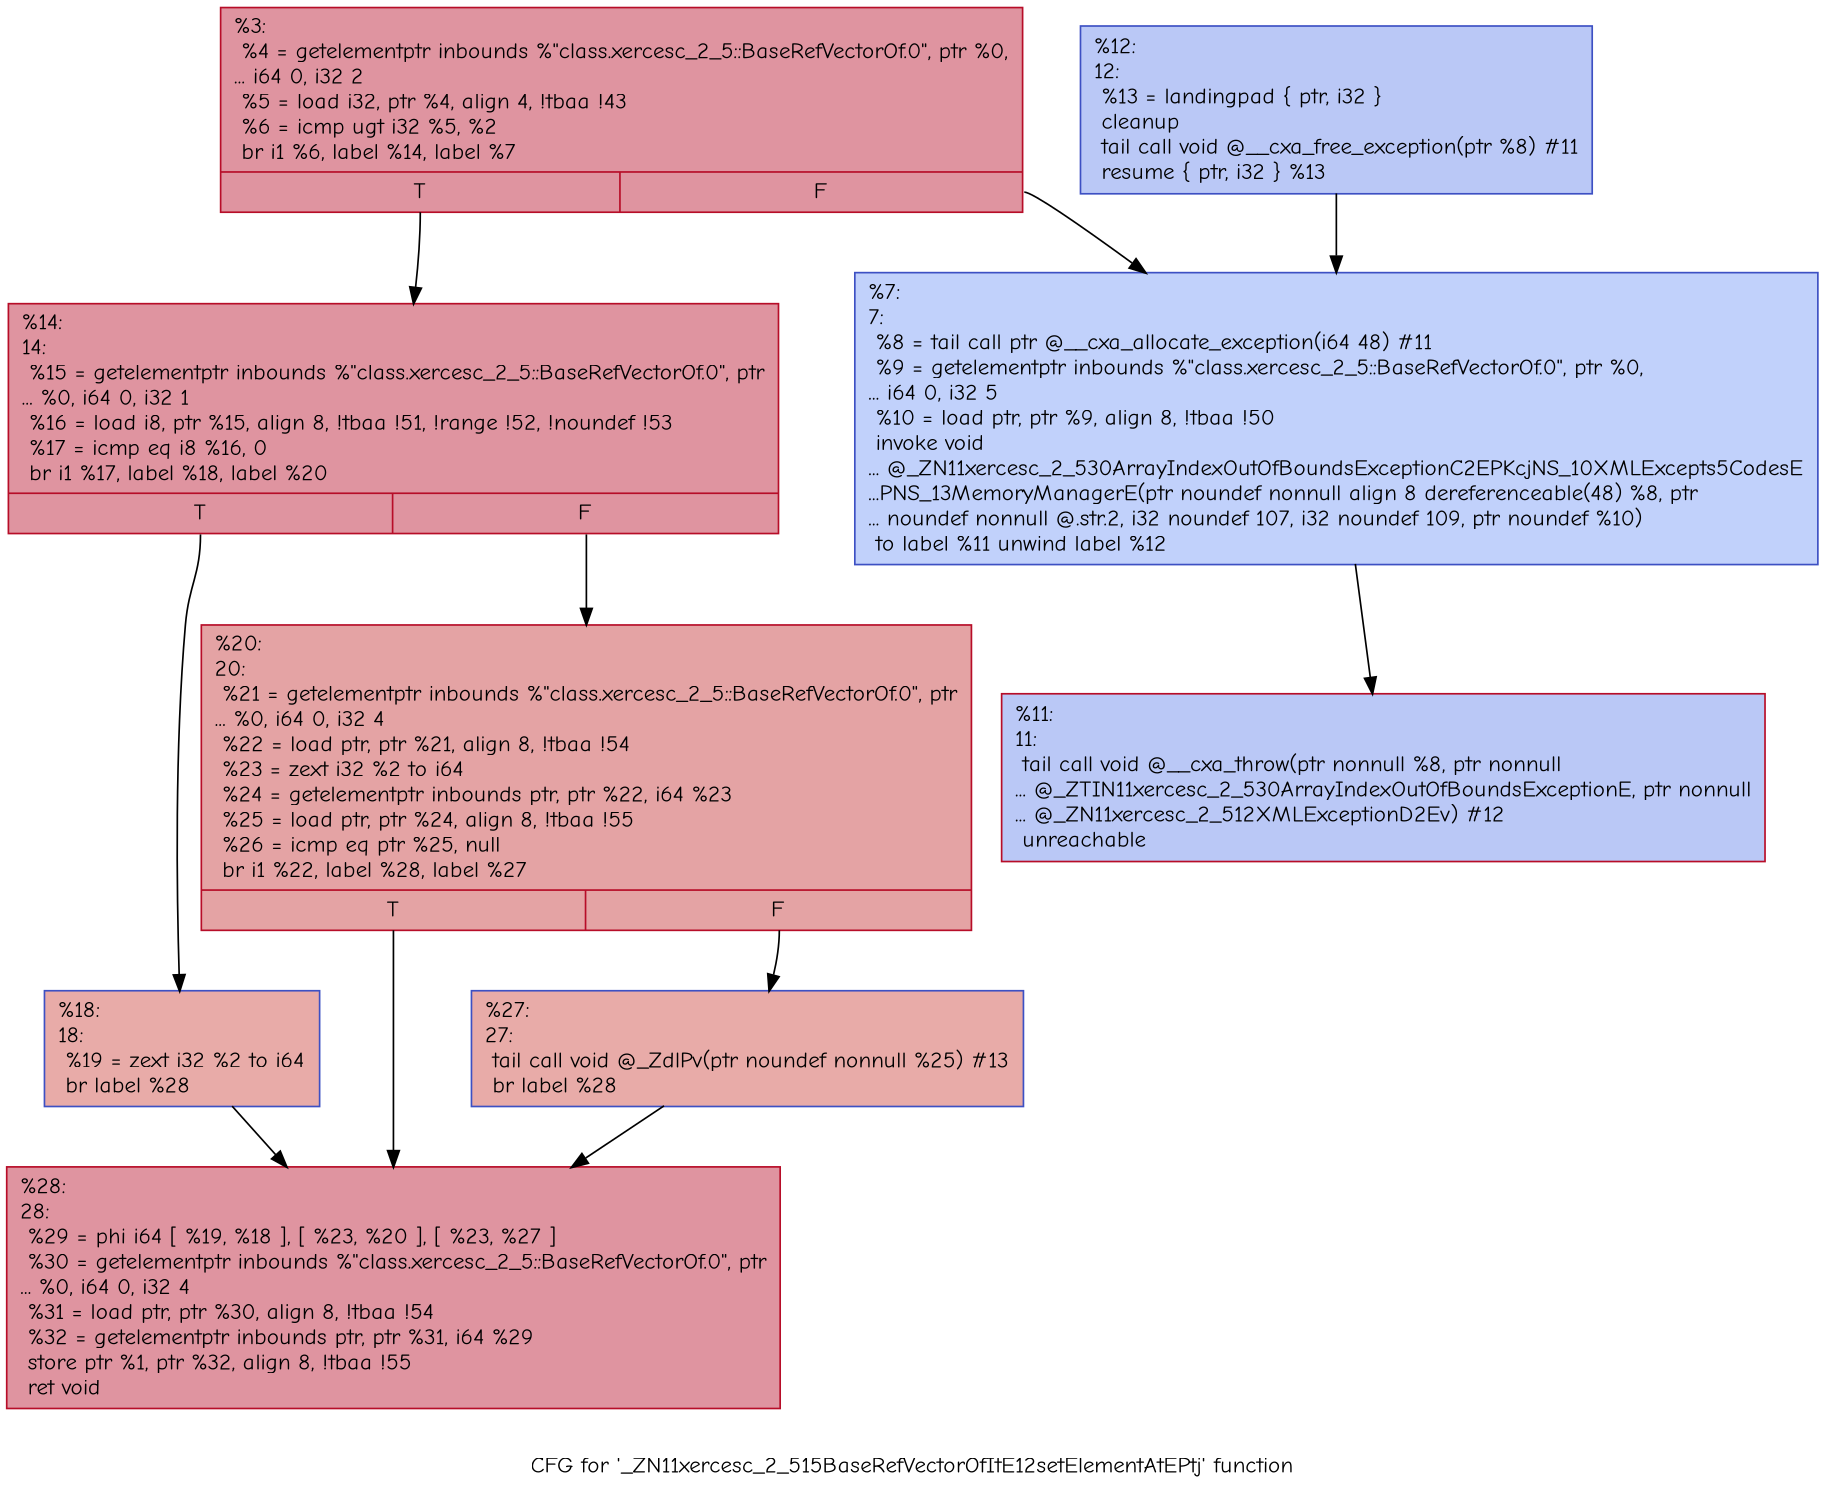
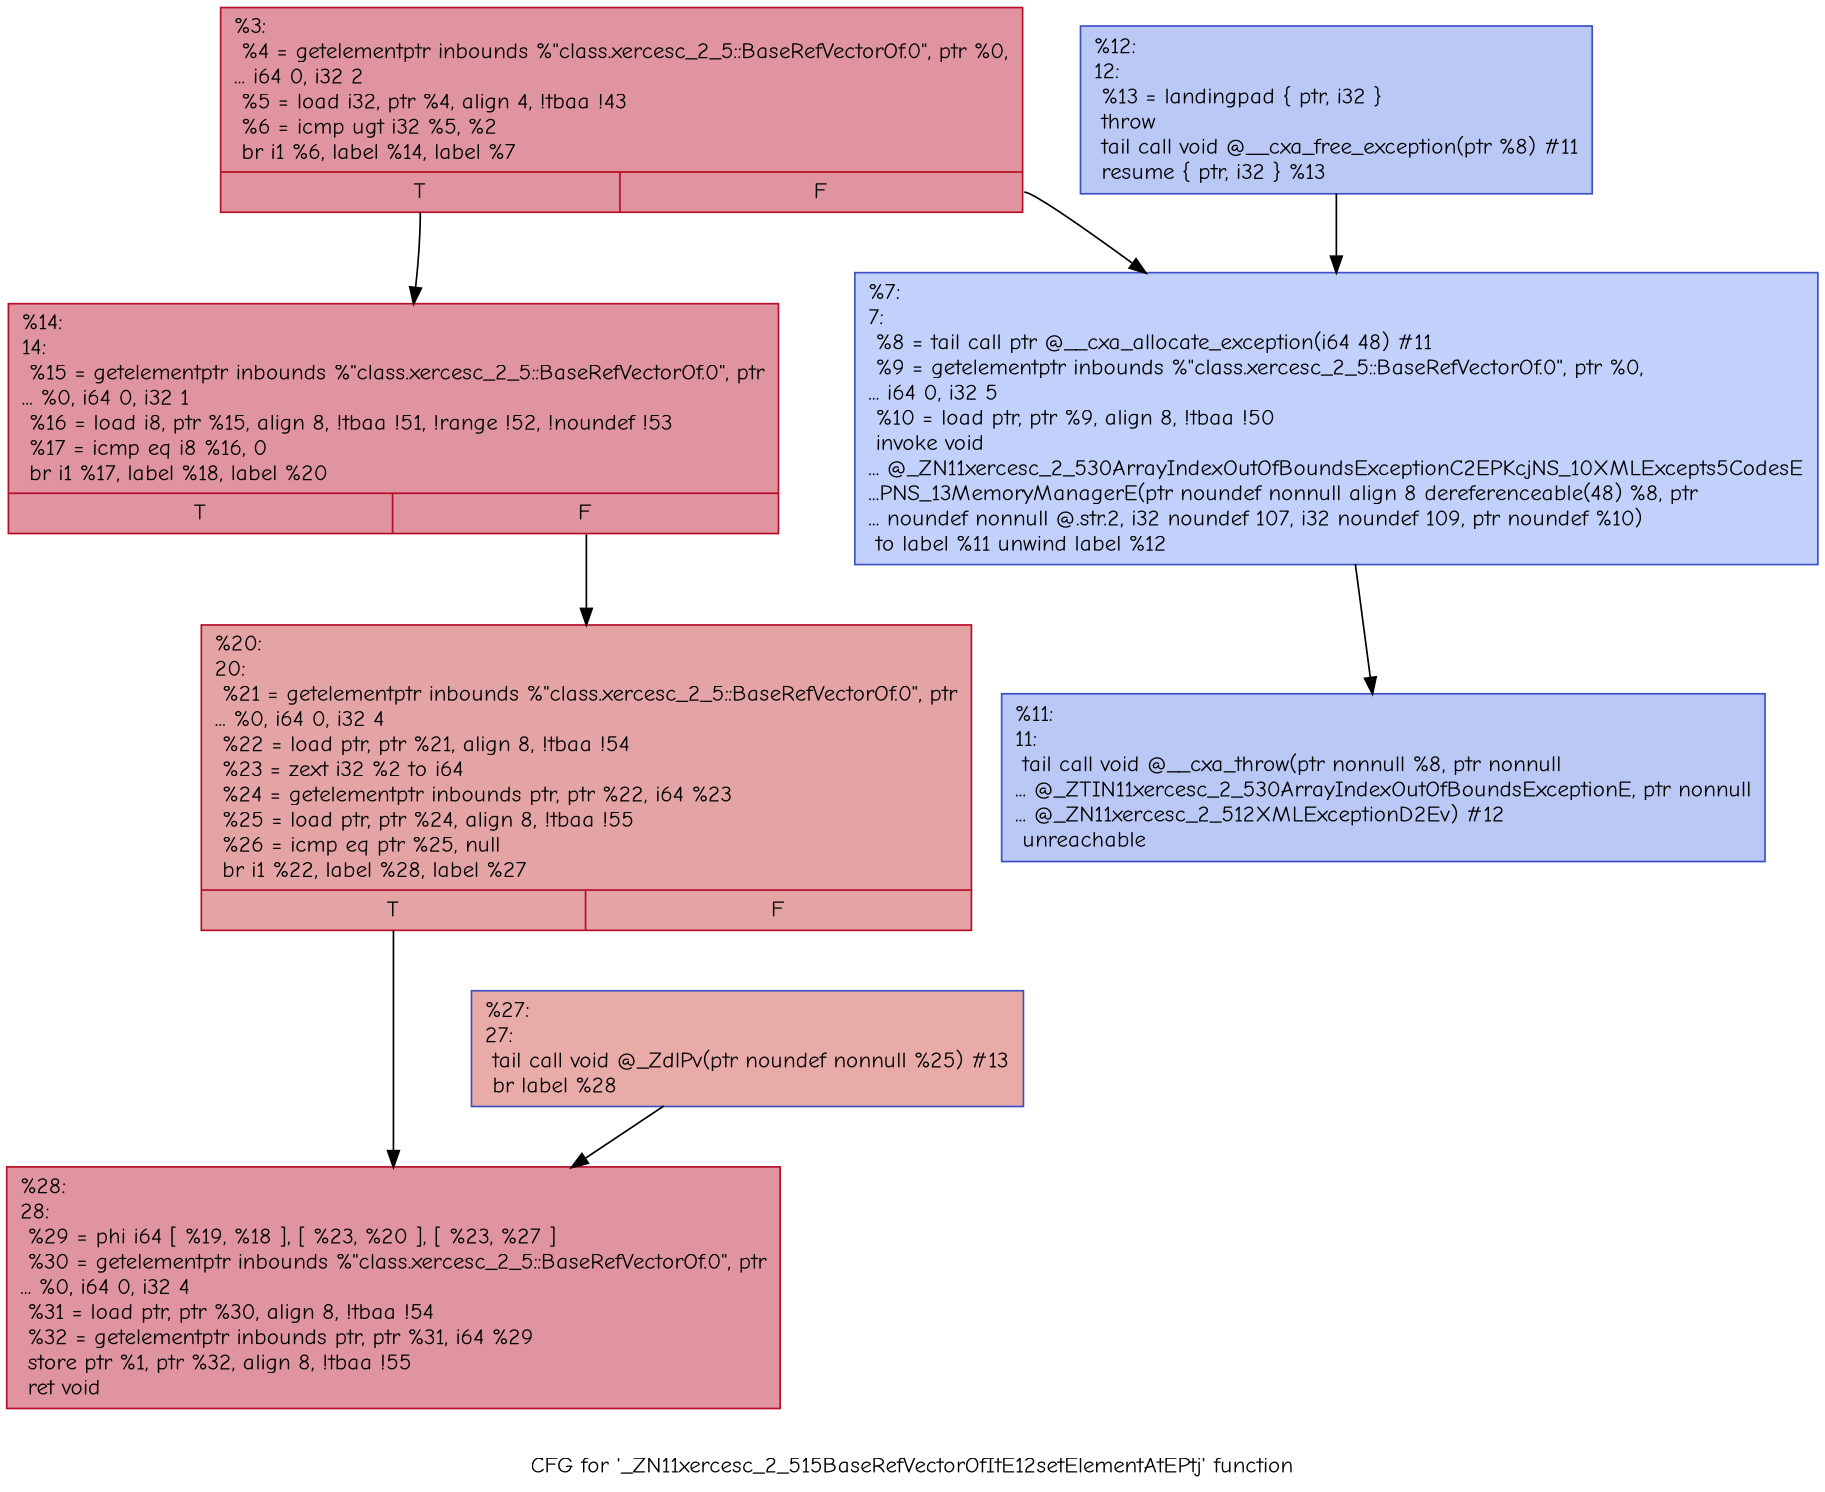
(1138, 122) -> (1125, 122)
(1383, 778) -> (1383, 778)
(778, 953) -> none
(182, 1049) -> none
